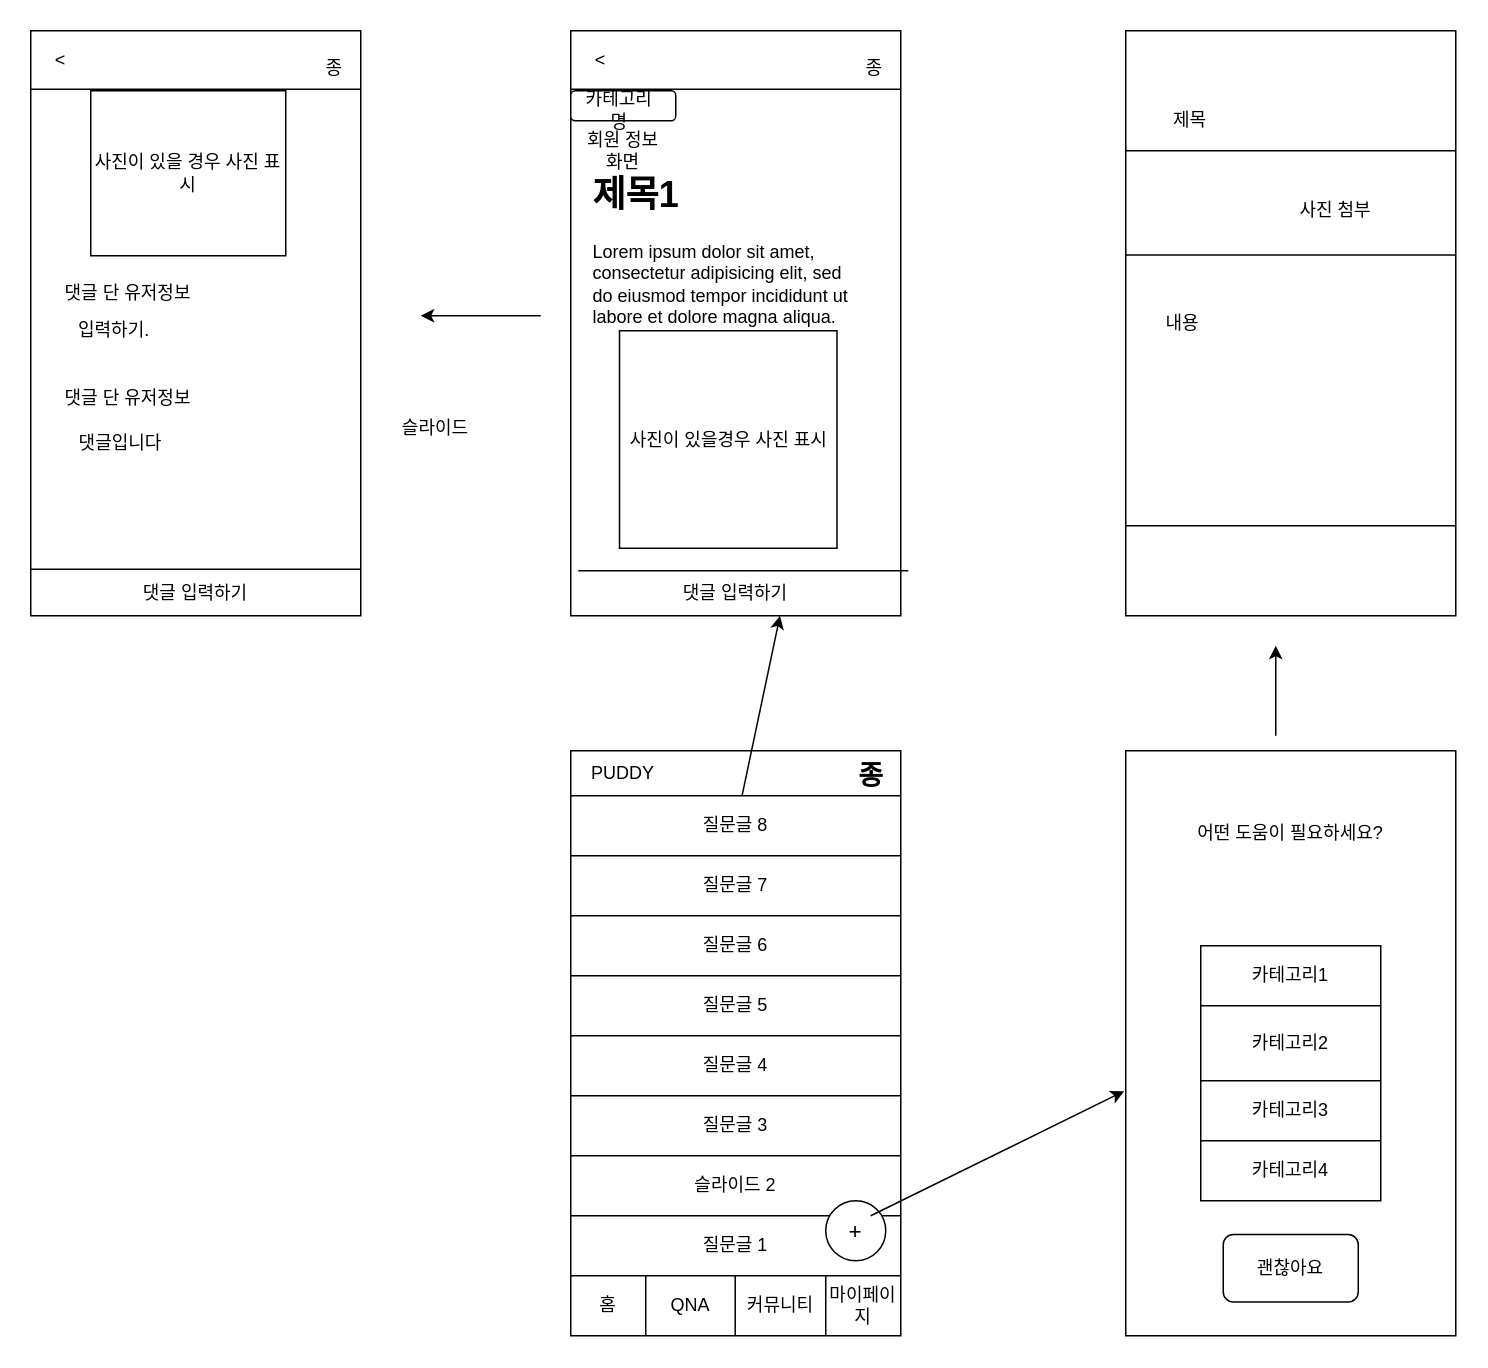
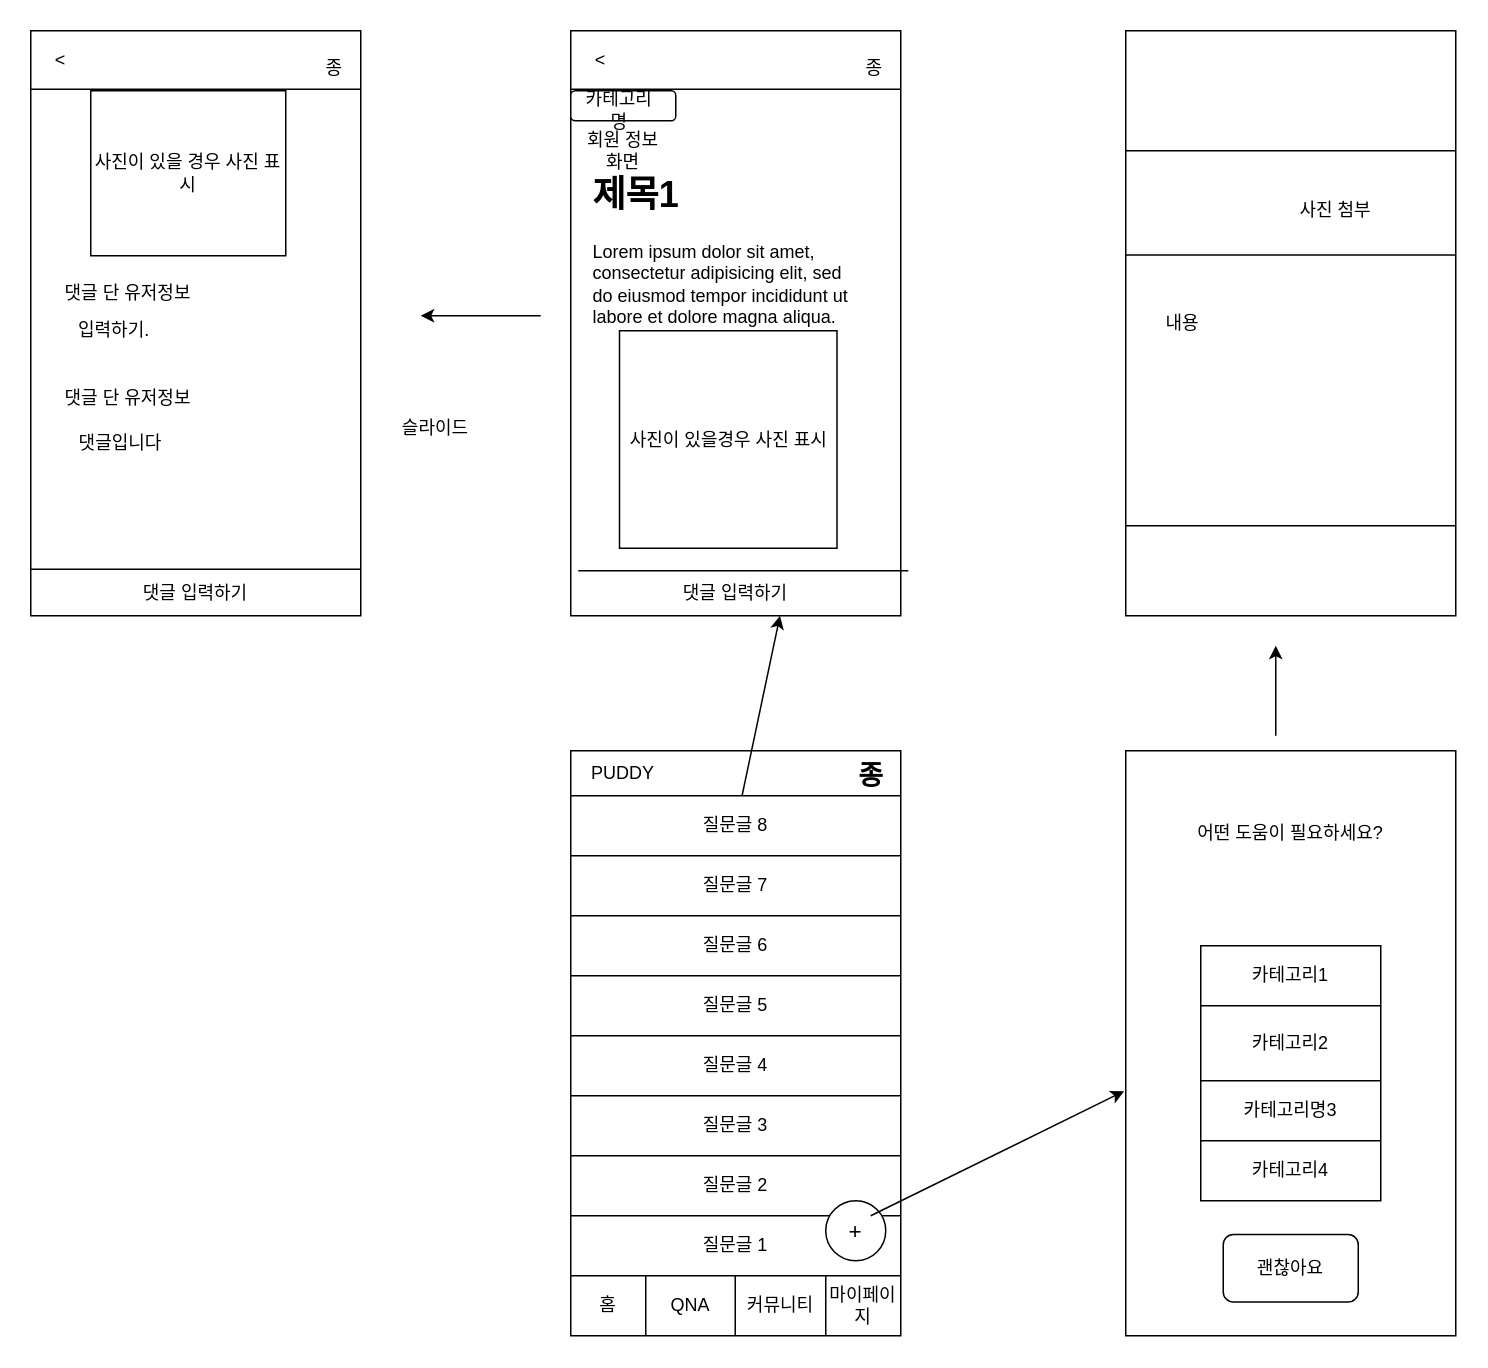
(1298, 121) -> none
(1291, 1111) -> (1291, 1111)
(736, 1186) -> (736, 1186)
